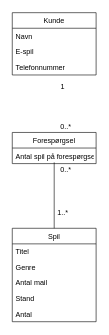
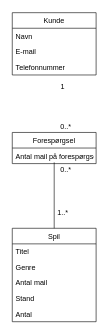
(26, 52) -> (26, 52)
(61, 156) -> (61, 156)
